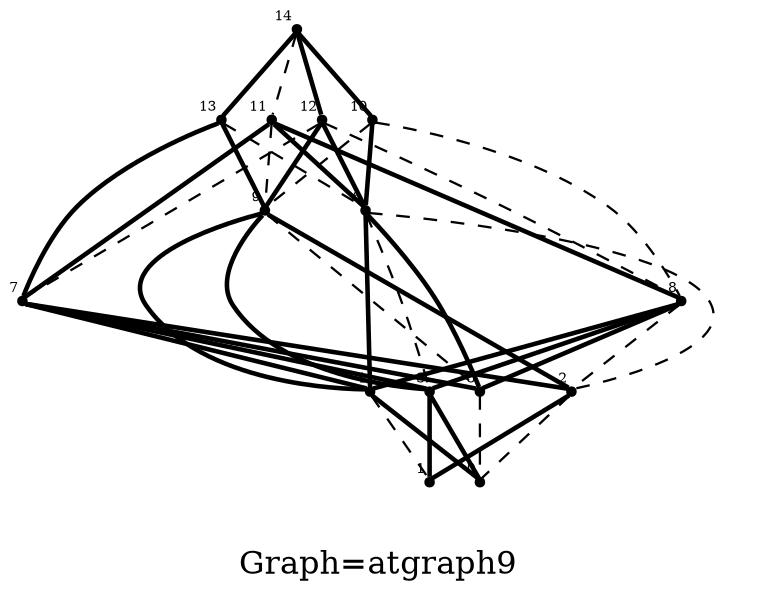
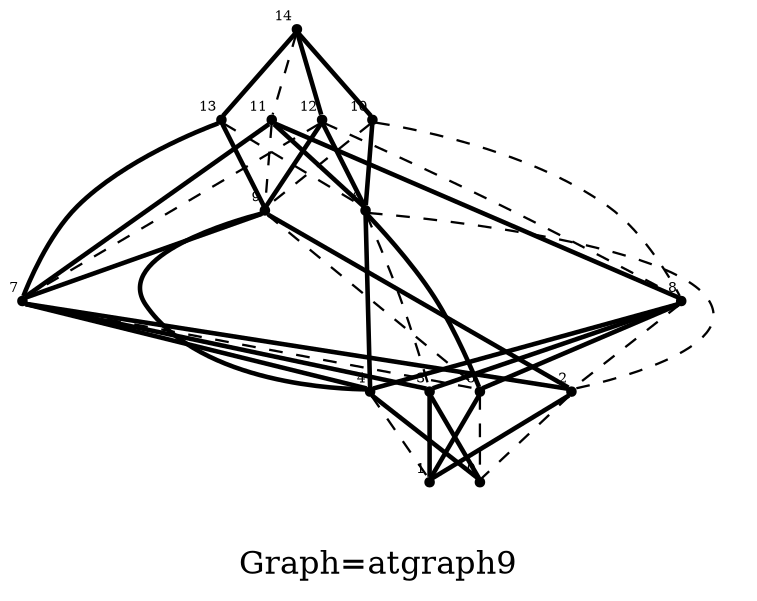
(250, 325) -> (138, 258)
(251, 346) -> (251, 346)
none -> (463, 423)
